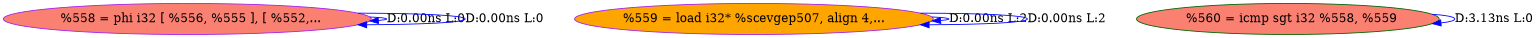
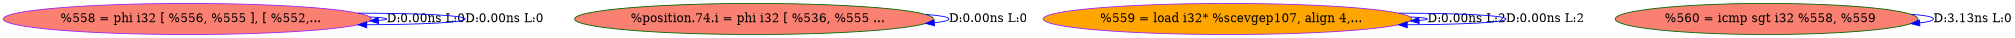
(754, 19) -> (1228, 19)
none -> (754, 19)
